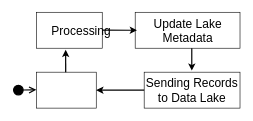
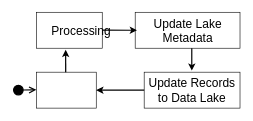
(192, 90) -> (192, 90)
